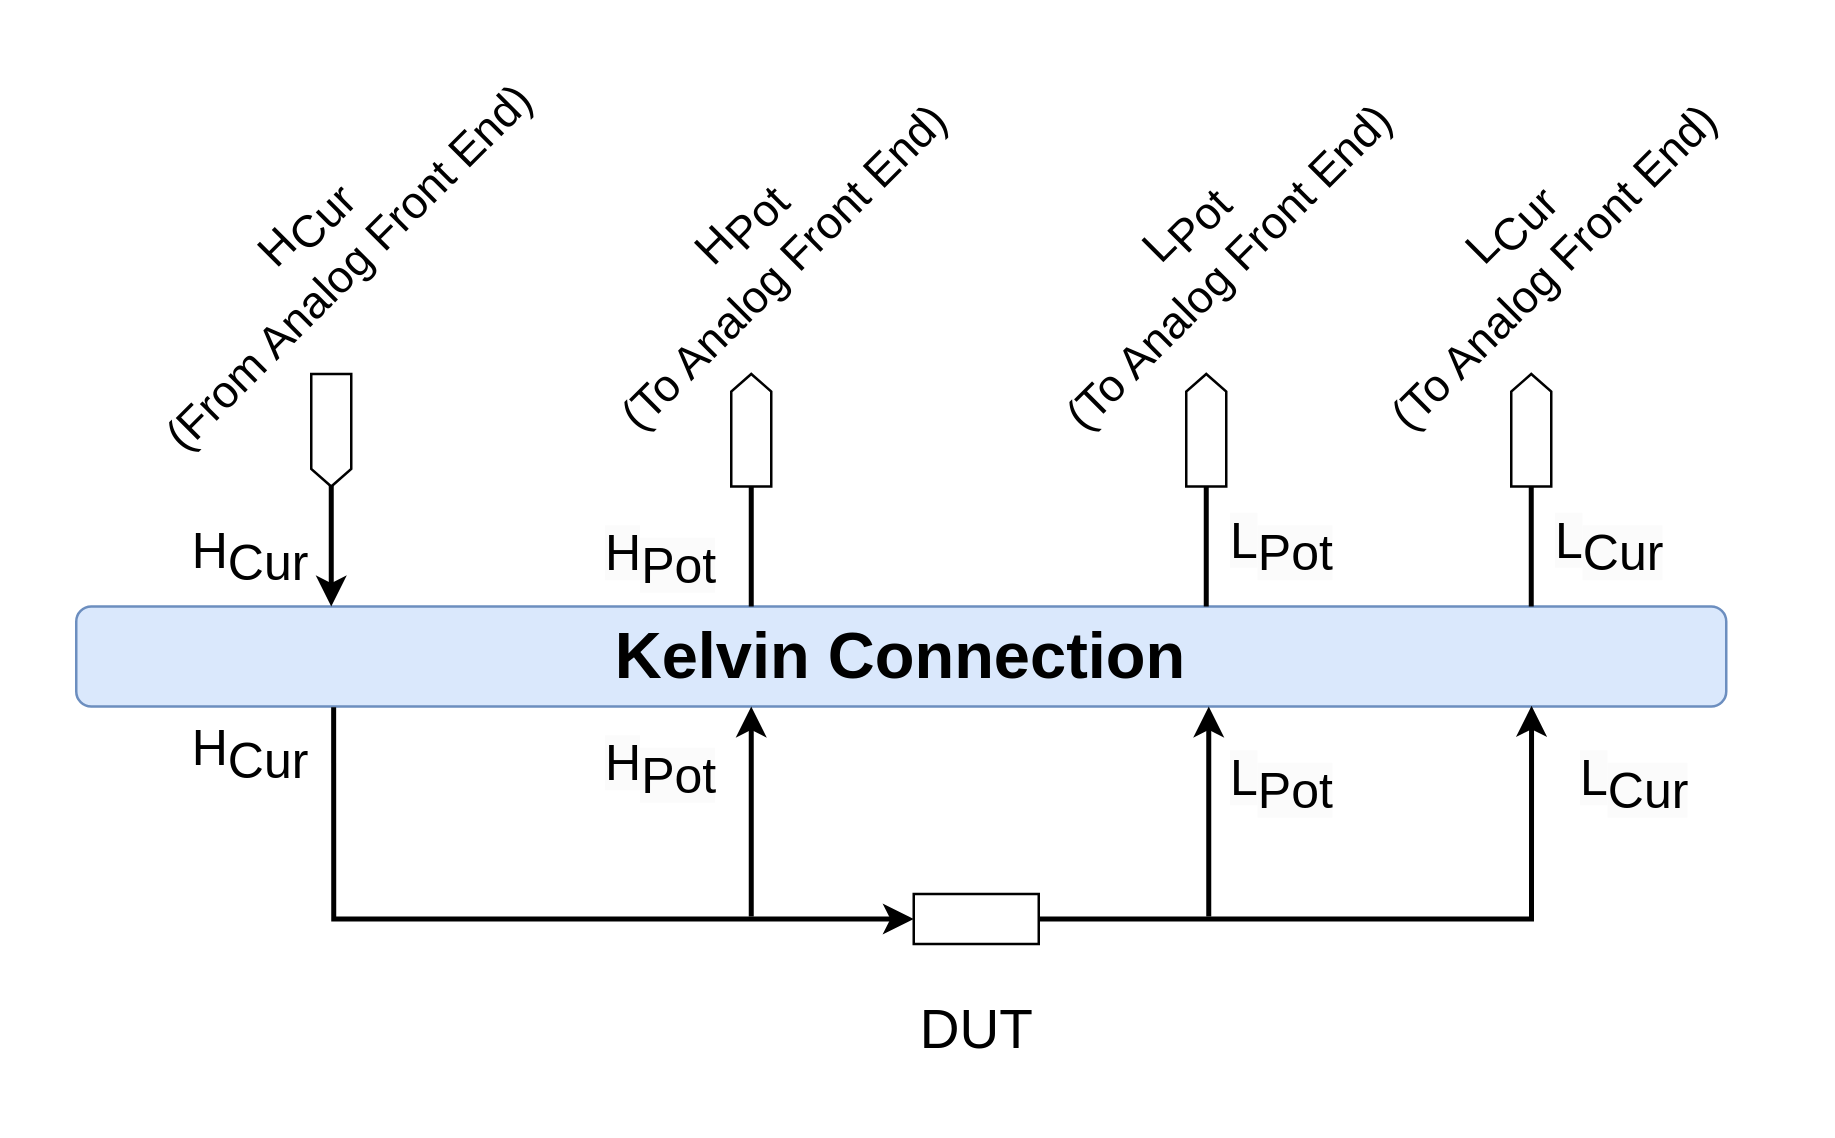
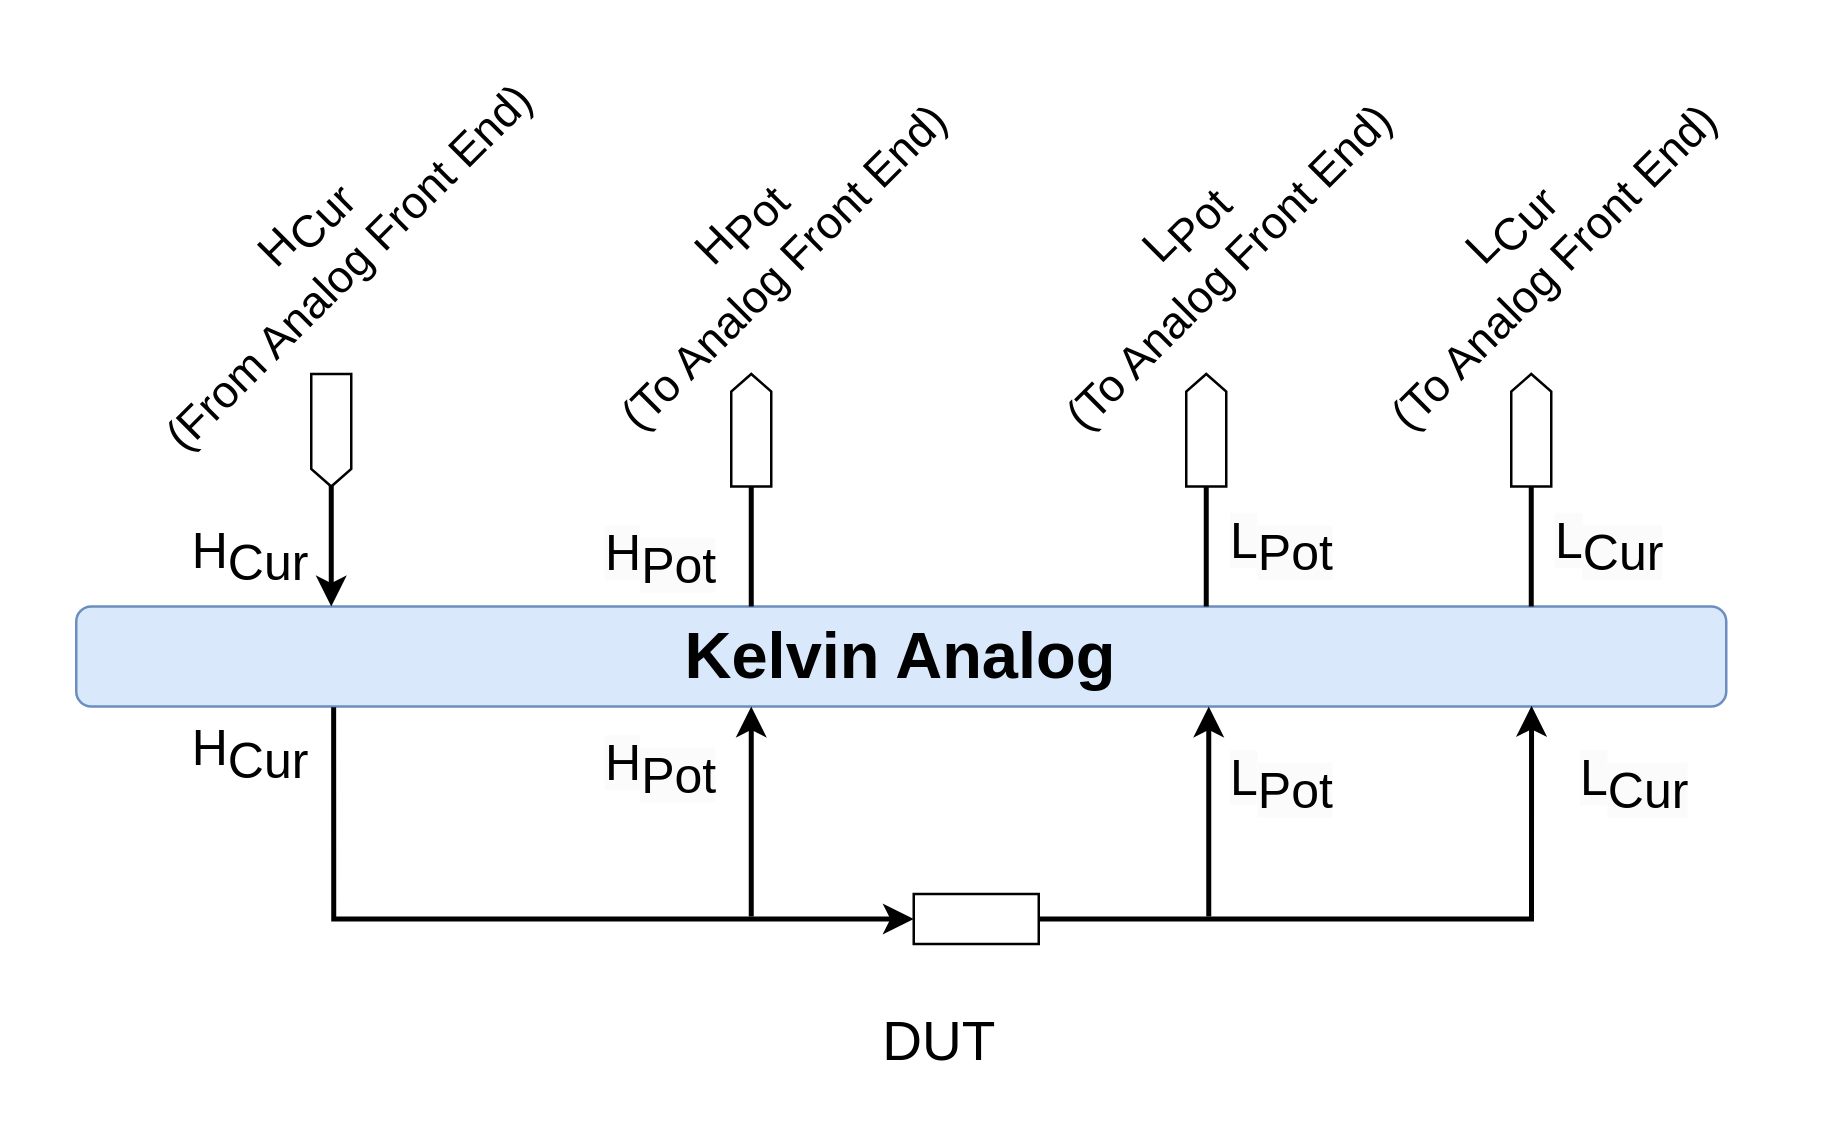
(901, 656) -> (901, 656)
(976, 1031) -> (939, 1044)
